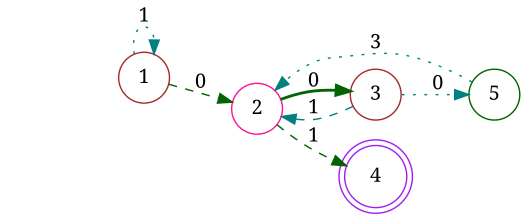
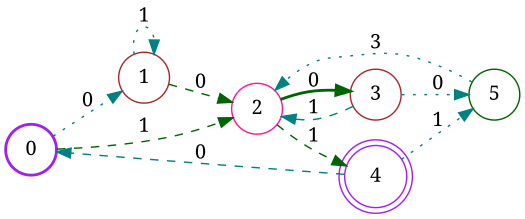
none -> (432, 138)
none -> (31, 150)
